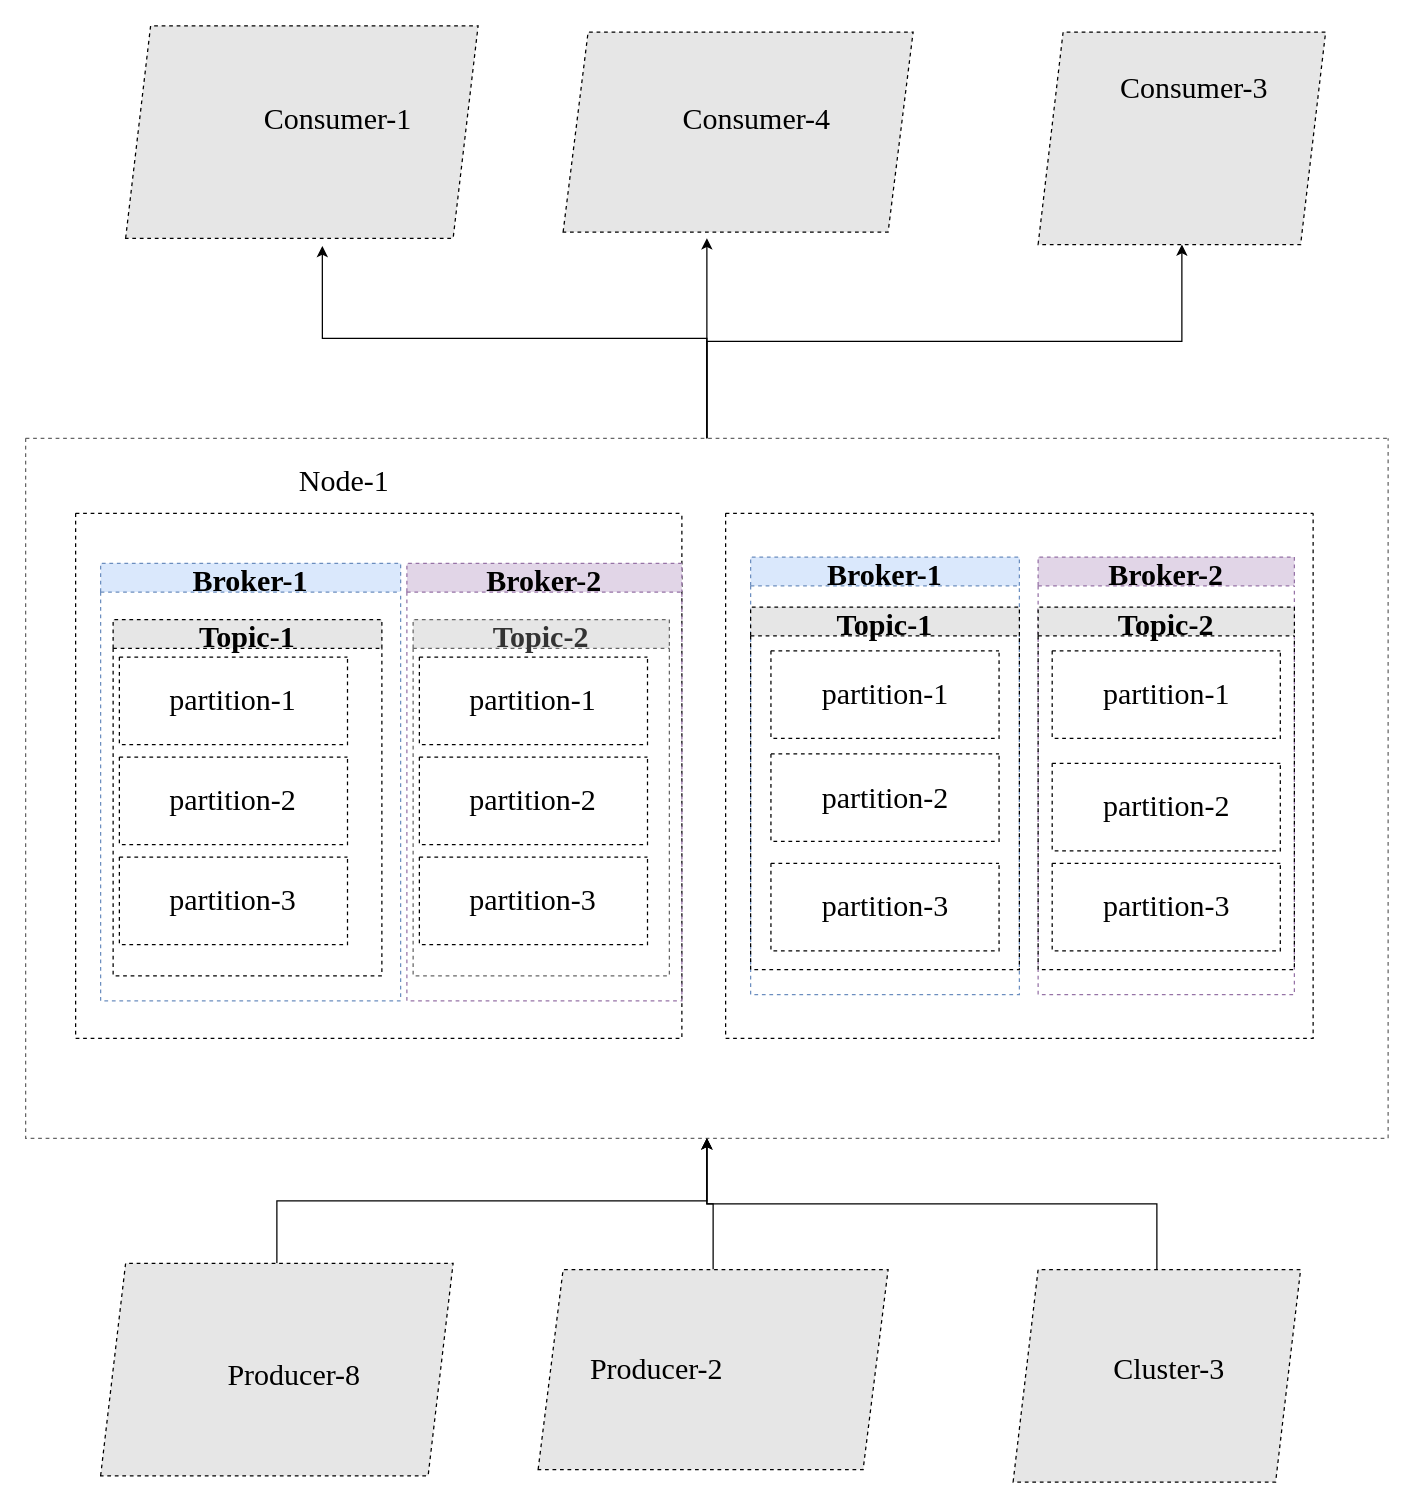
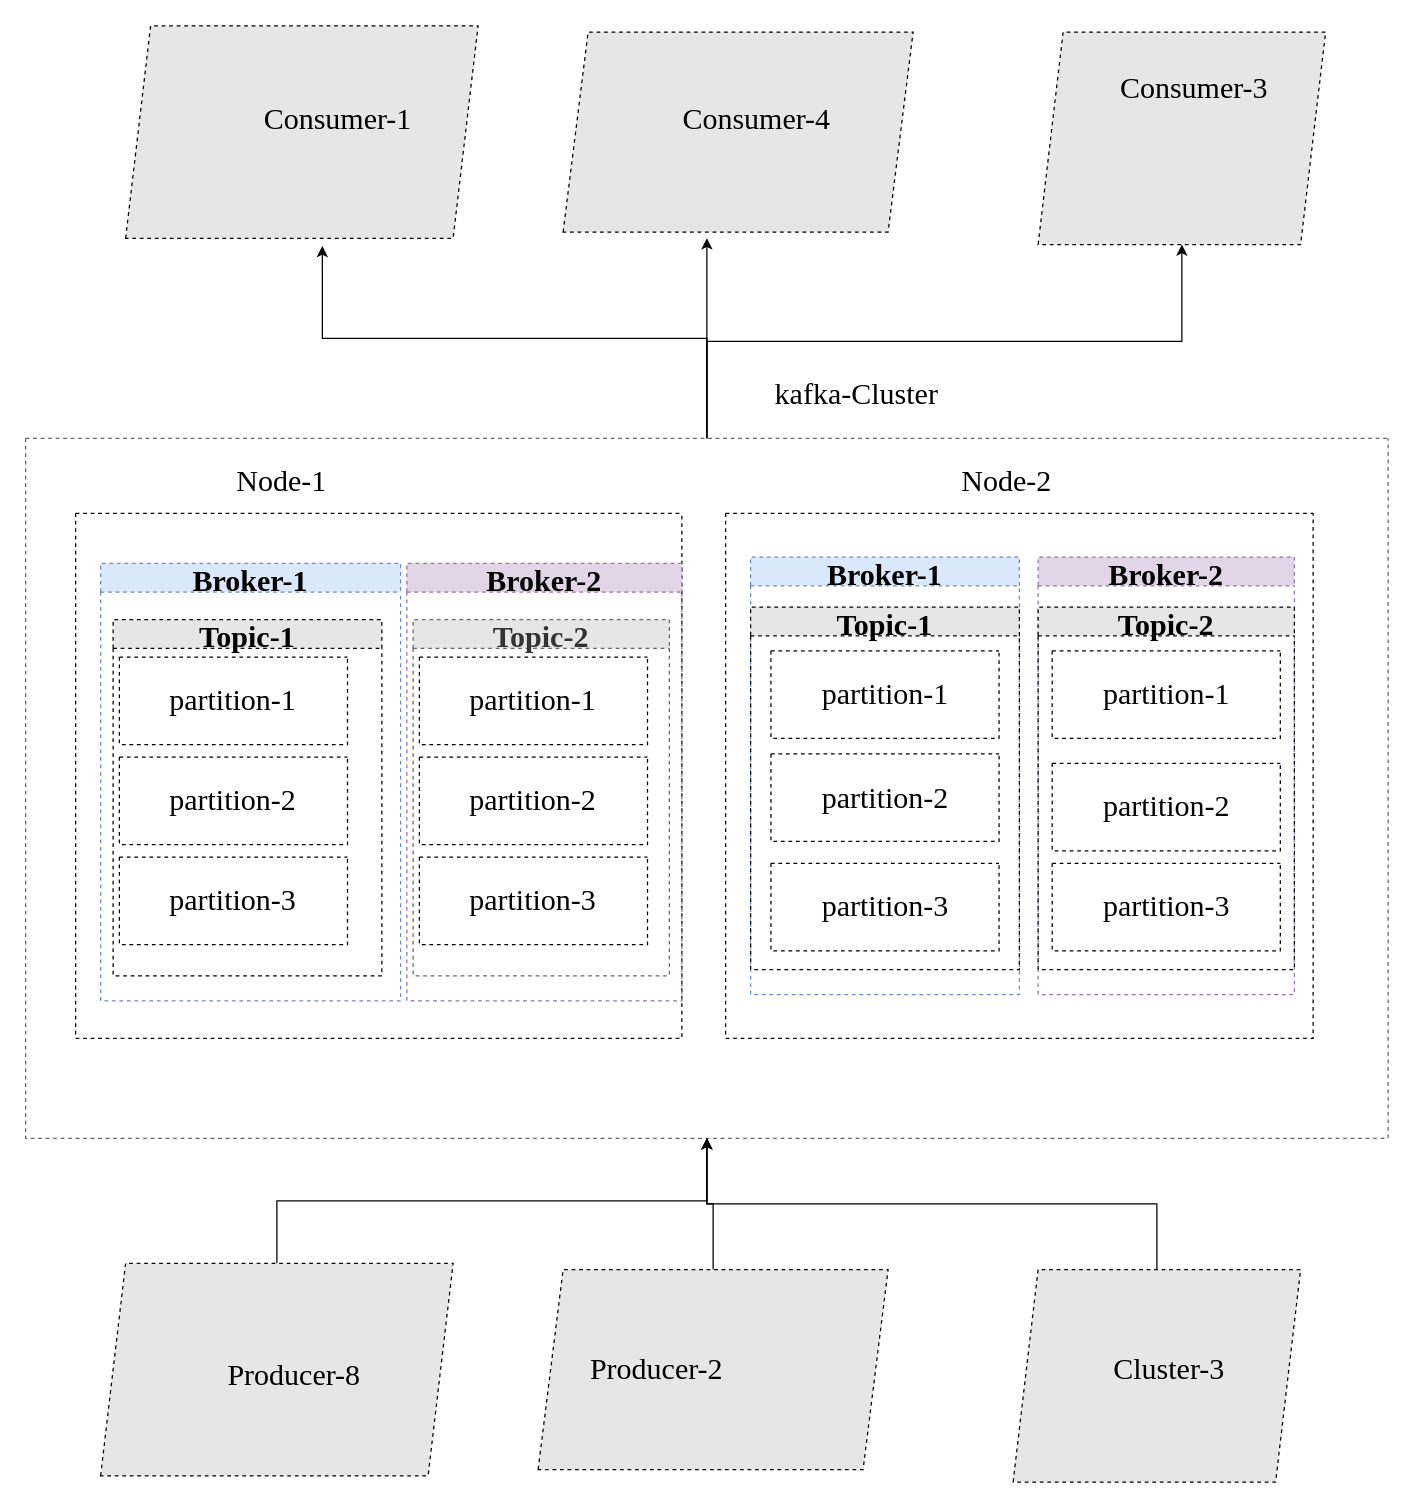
none -> (857, 394)
(344, 482) -> (282, 482)
none -> (1007, 482)
